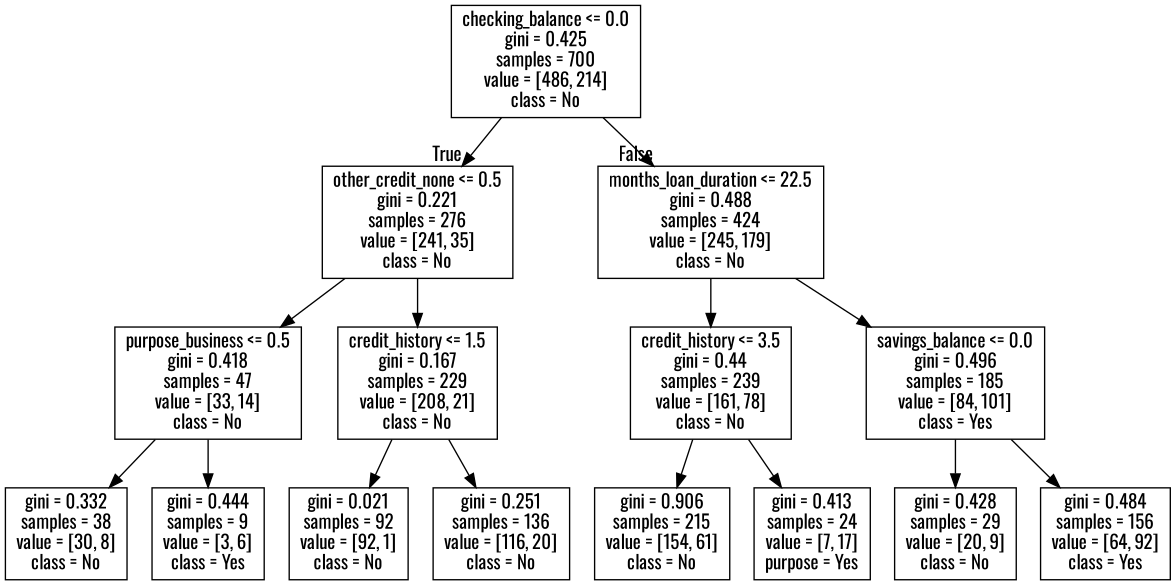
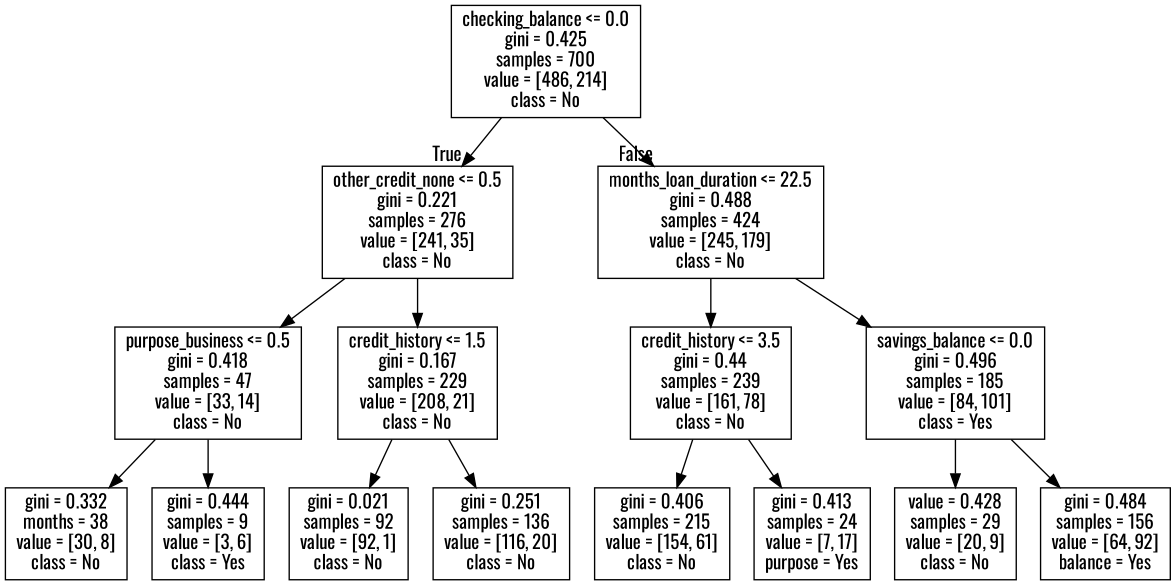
(66, 534) -> (66, 534)
(662, 534) -> (662, 534)
(955, 534) -> (955, 534)
(1105, 534) -> (1105, 534)
